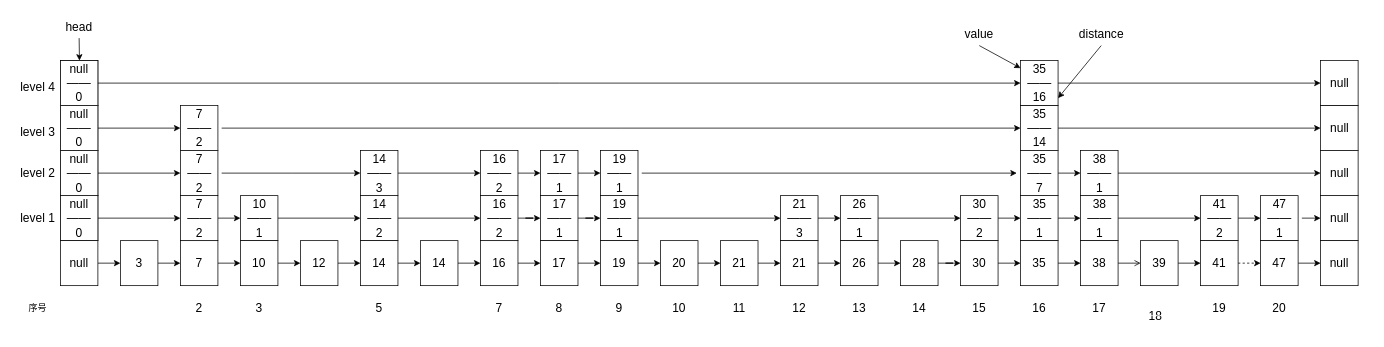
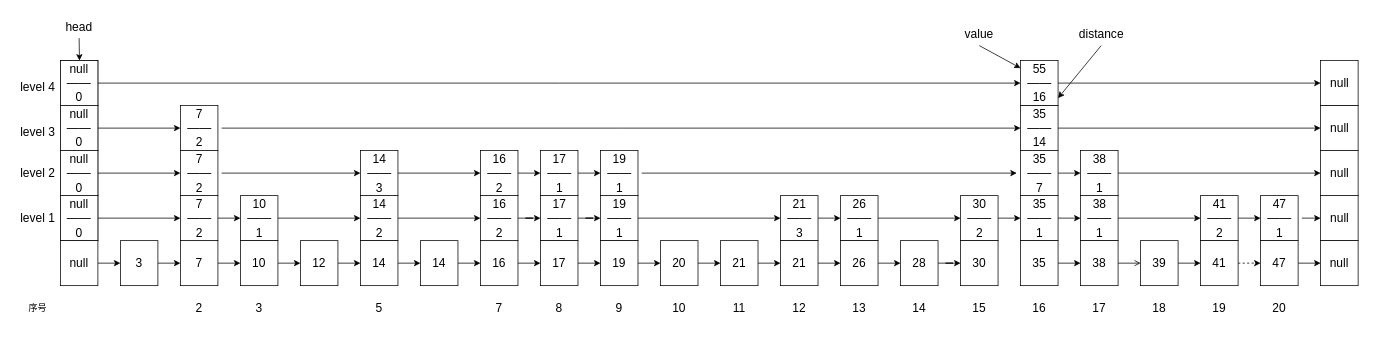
(1040, 83) -> (1040, 83)
(1014, 263) -> none
(1155, 315) -> (1159, 308)
